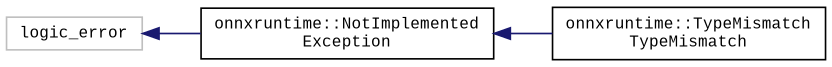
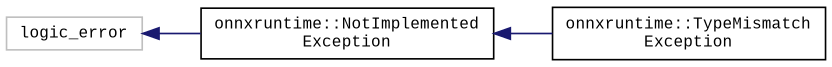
(689, 34) -> (689, 34)
